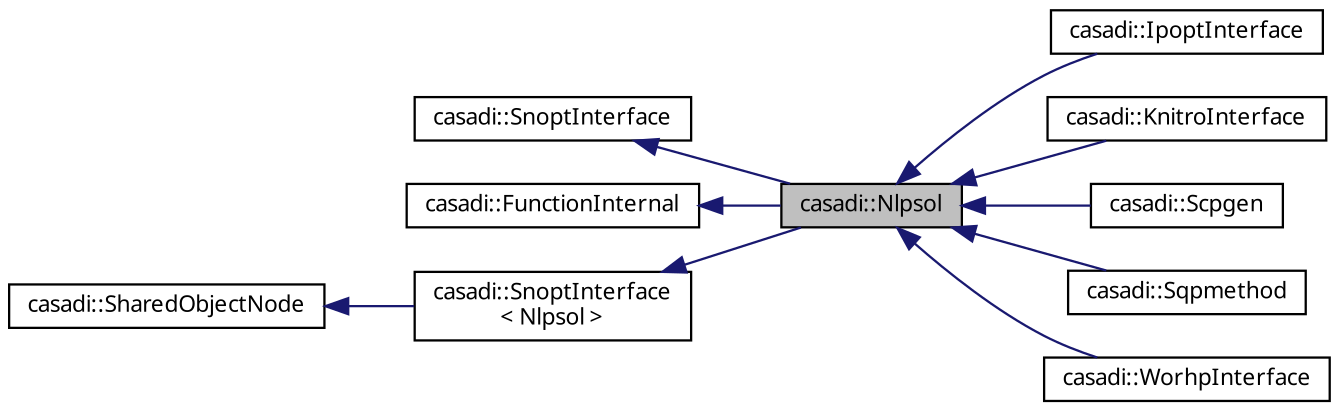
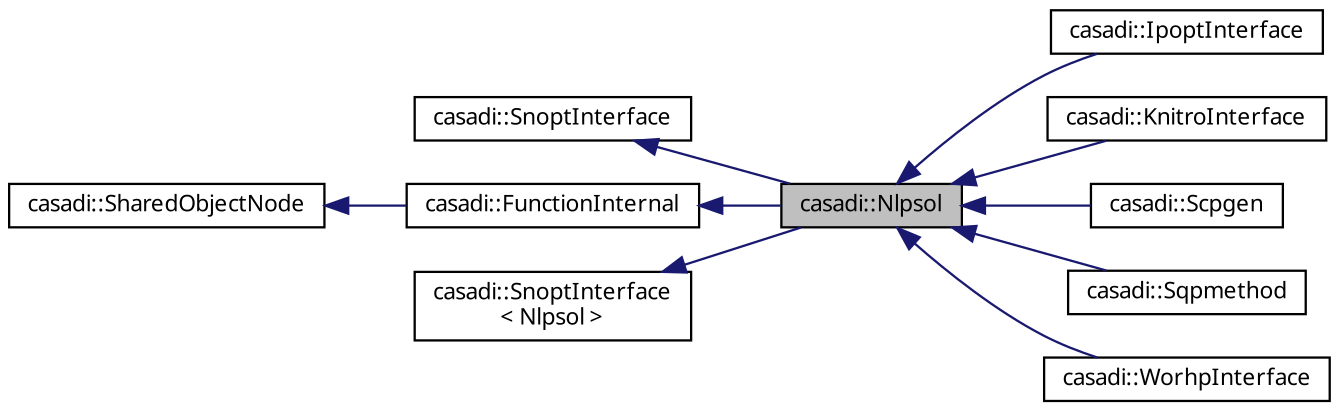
(381, 306) -> (377, 206)
